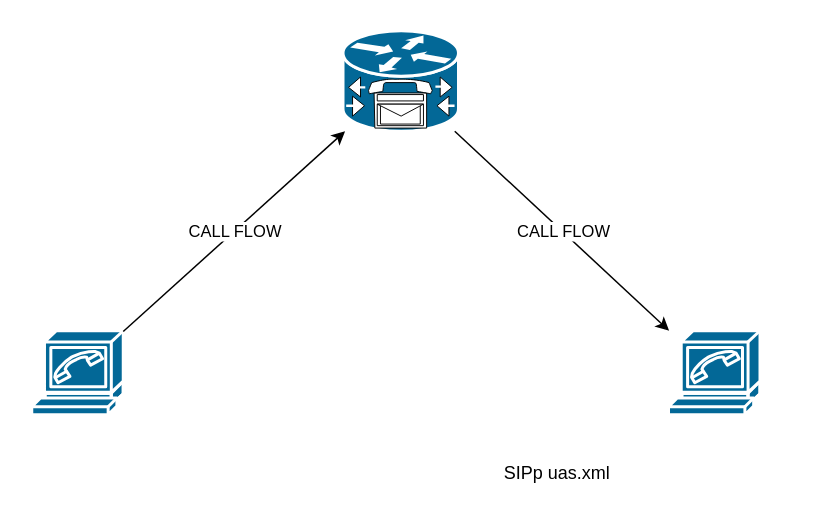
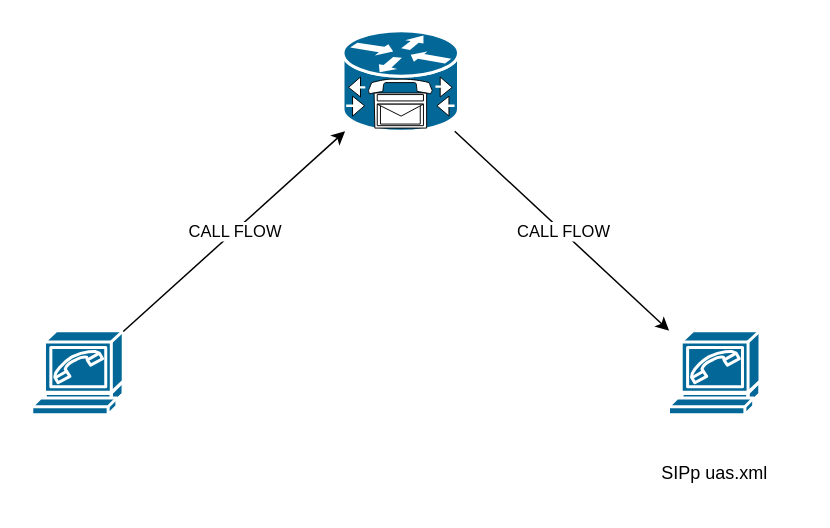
(557, 473) -> (714, 473)
